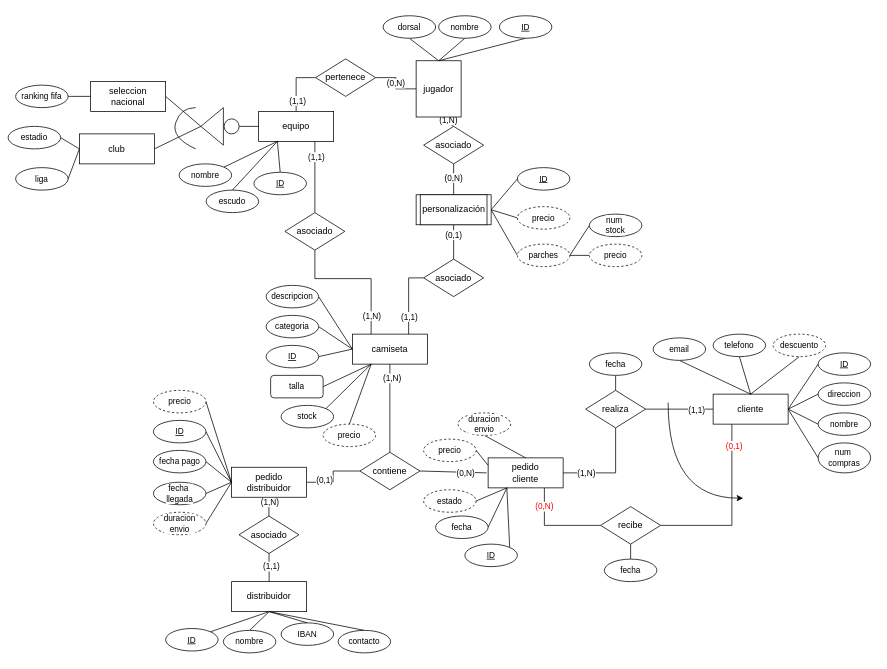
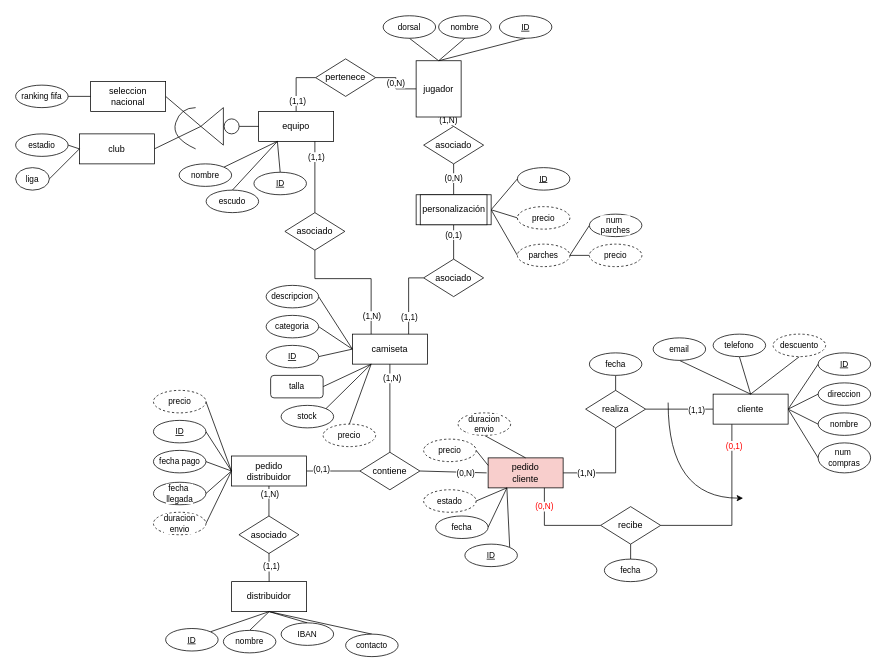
(34, 138) -> (42, 145)
(42, 179) -> (32, 179)
(615, 225) -> (615, 225)
(525, 473) -> (525, 473)
(269, 482) -> (269, 471)
(364, 642) -> (372, 645)
